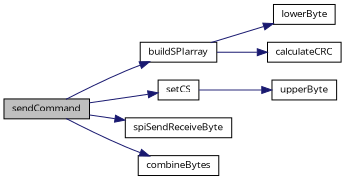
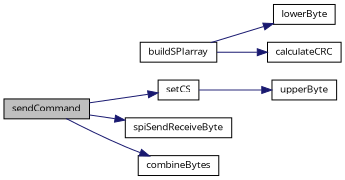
(103, 81) -> none
